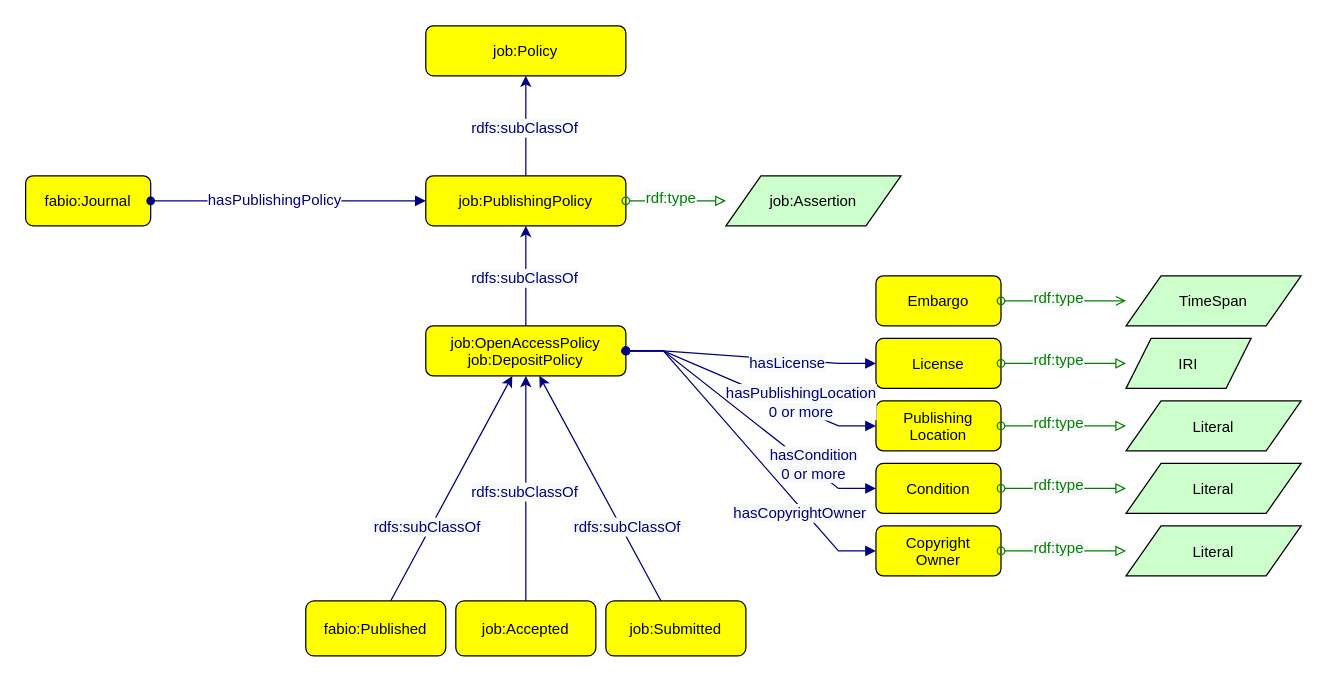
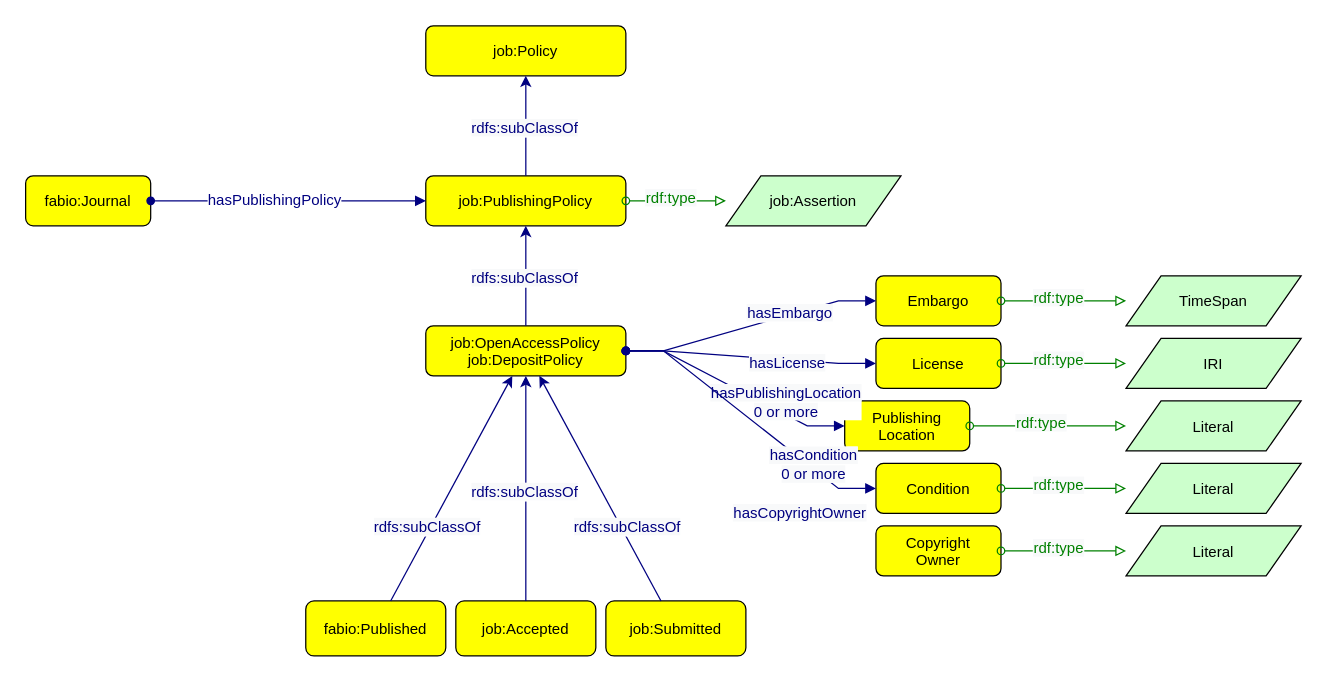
(1118, 301) -> (1114, 301)
none -> (715, 336)
(1188, 363) -> (1213, 363)
(938, 426) -> (907, 426)
(734, 432) -> none
